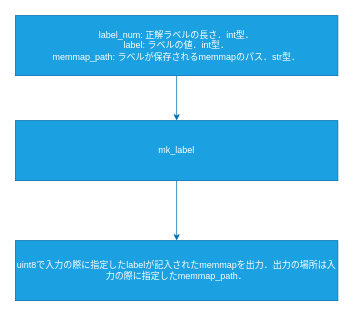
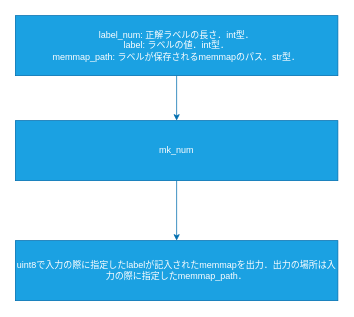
(177, 150) -> (177, 150)
